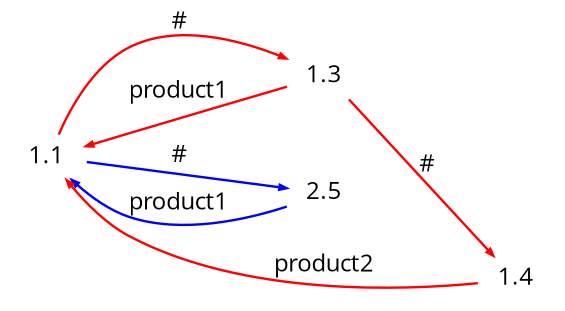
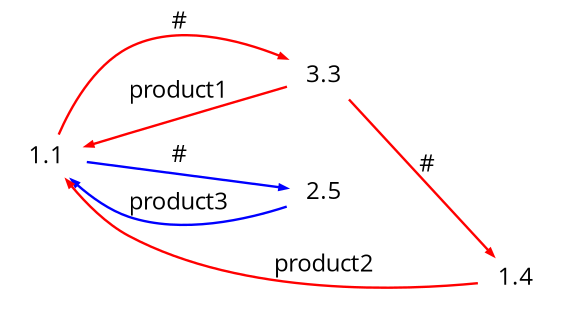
(325, 76) -> (325, 76)
(180, 204) -> (180, 204)
